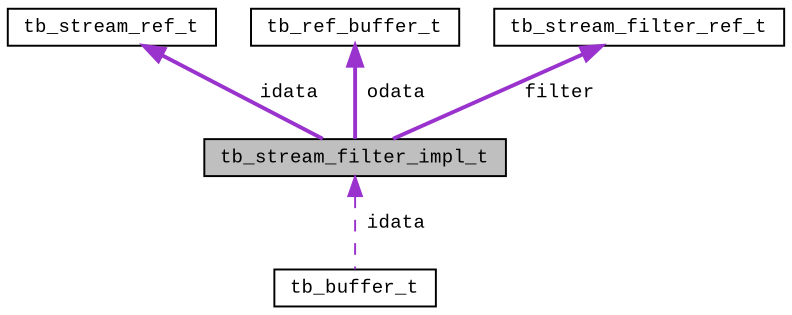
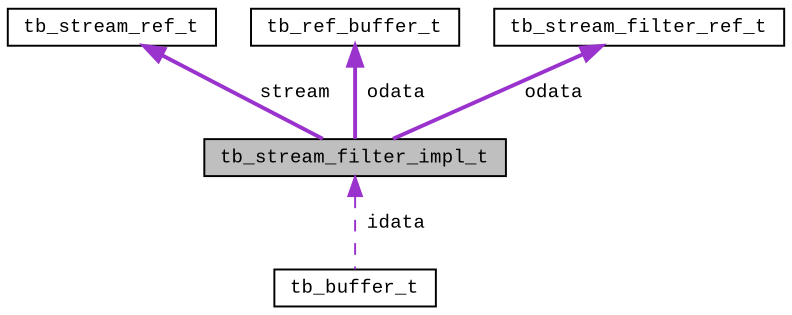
(284, 92) -> (290, 92)
(555, 92) -> (549, 92)
